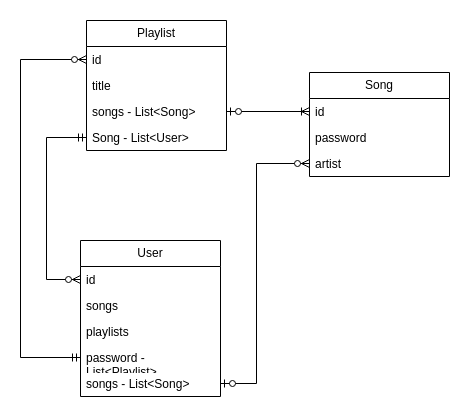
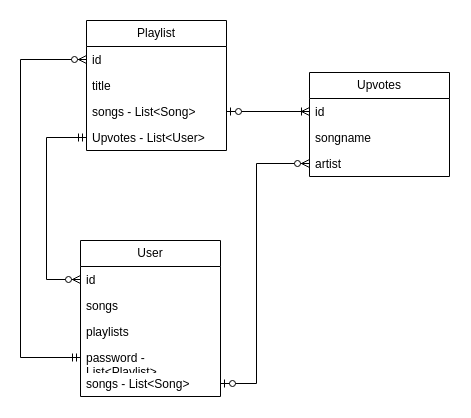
(380, 86) -> (380, 86)
(145, 139) -> (155, 139)
(342, 139) -> (342, 139)
